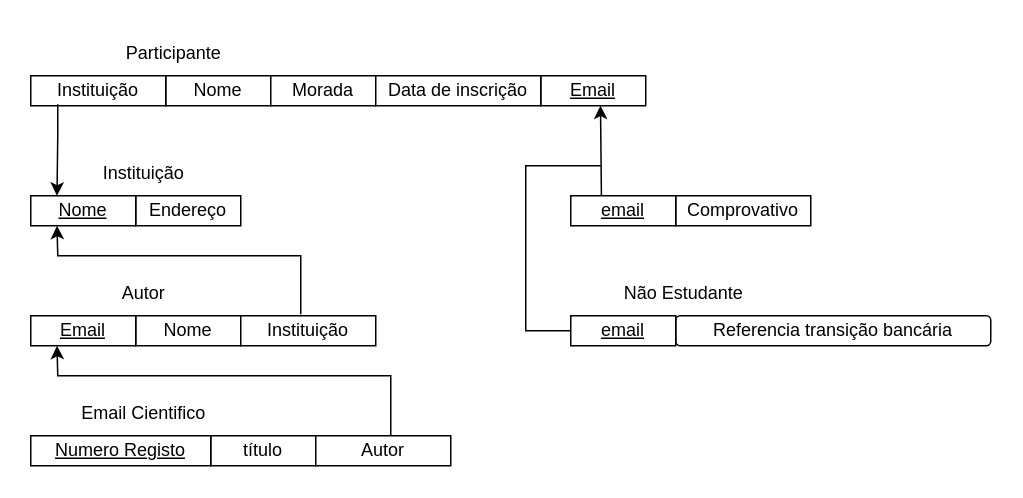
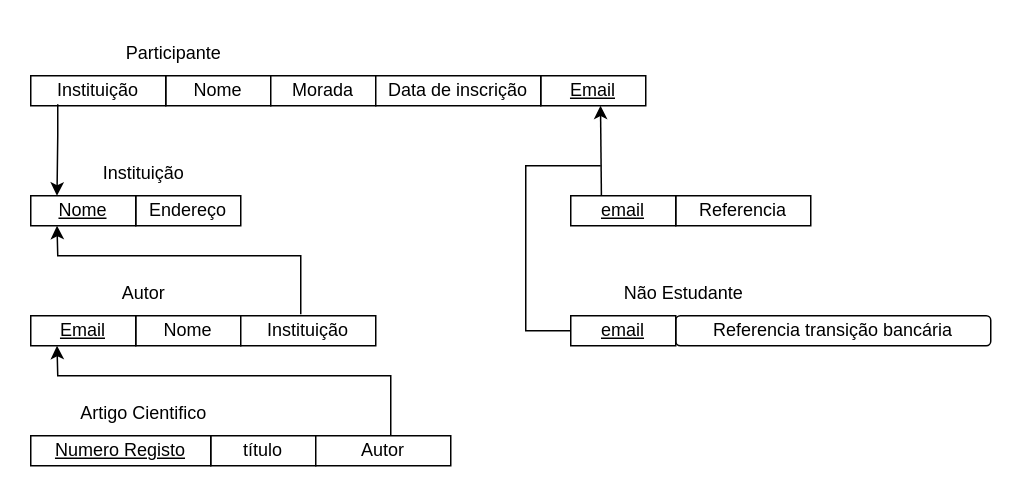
(743, 211) -> (743, 211)
(144, 413) -> (144, 413)
